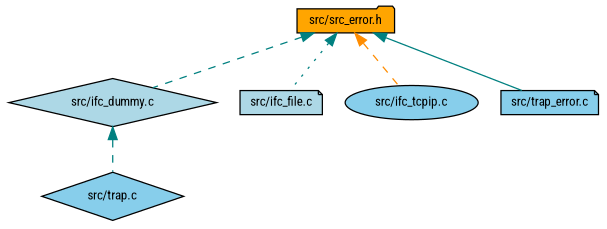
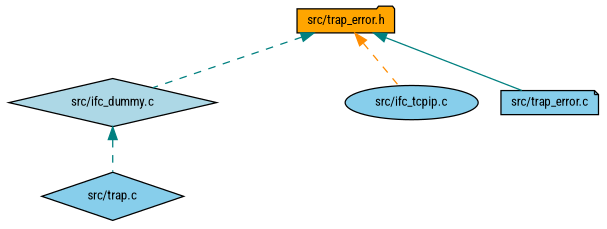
(346, 21) -> (346, 21)
(281, 103) -> none
